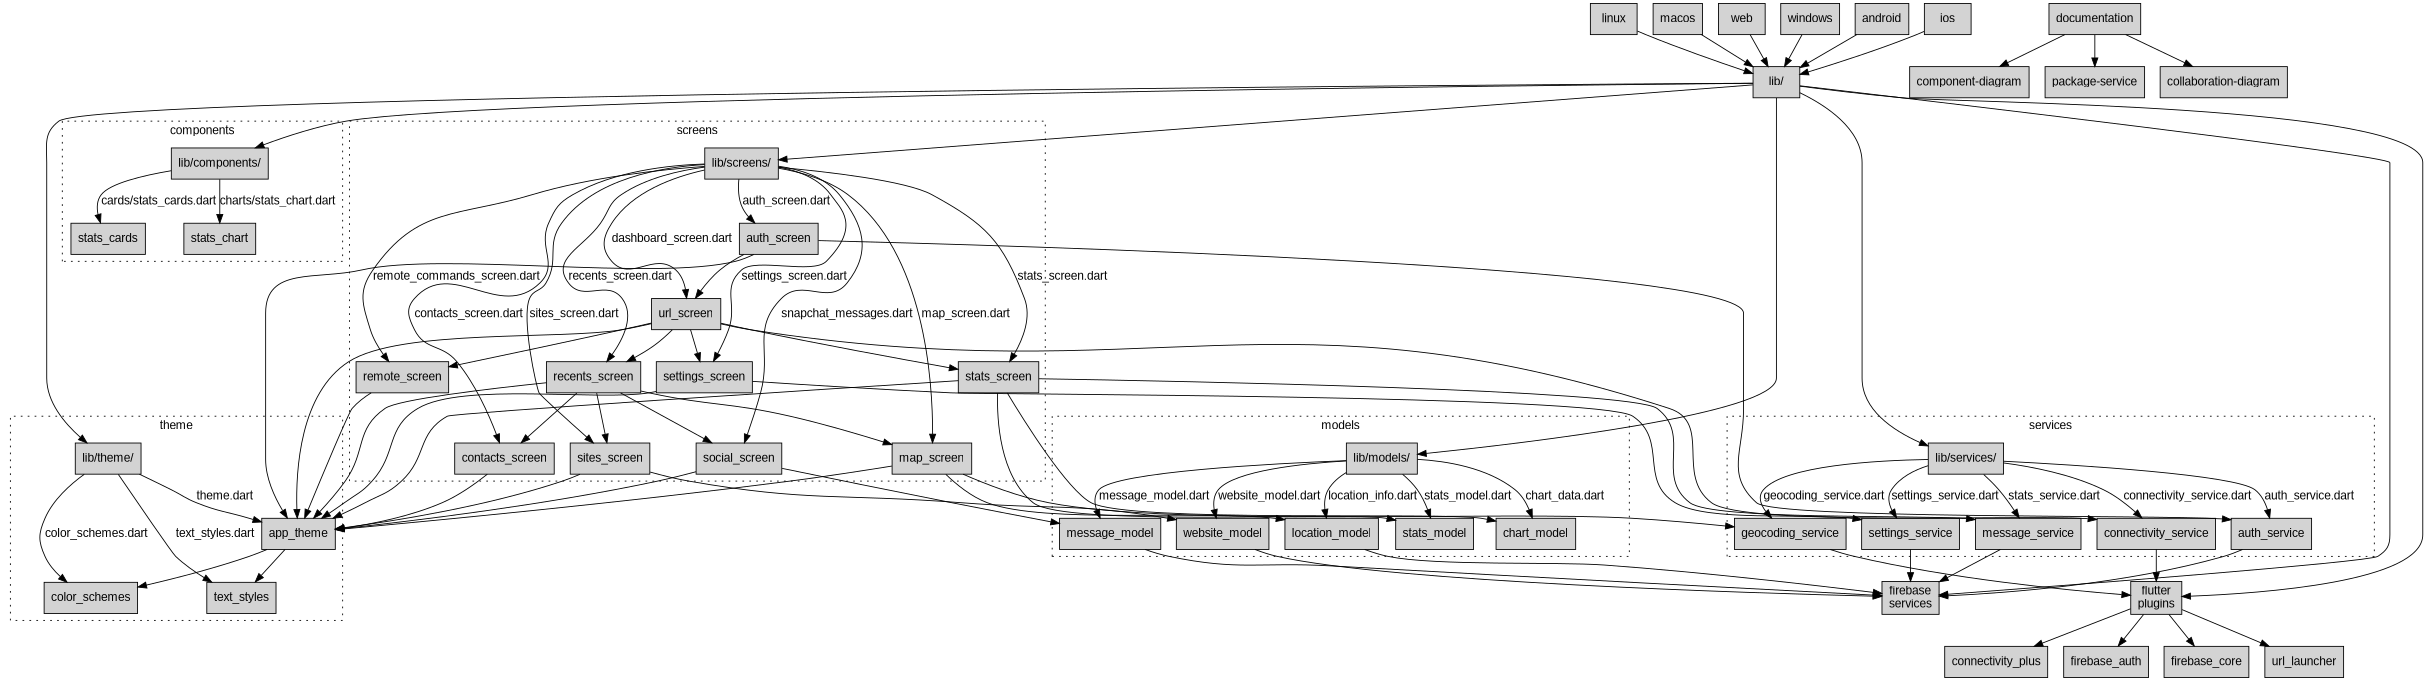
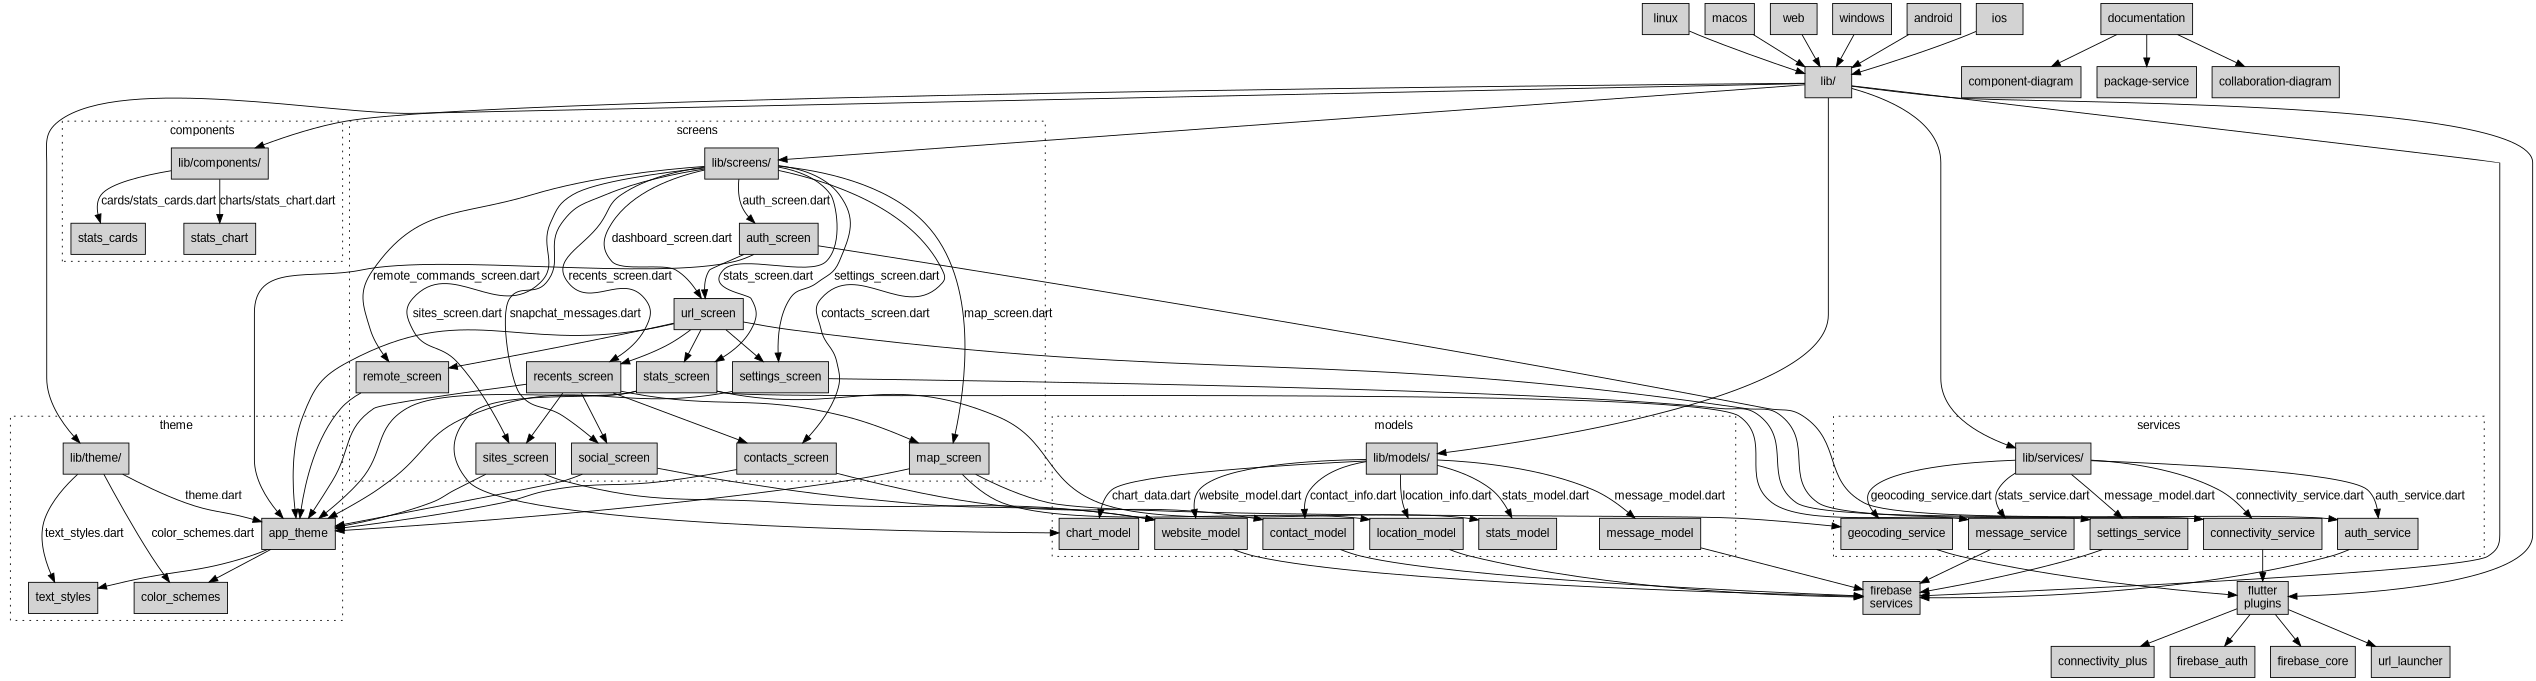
(903, 493) -> (889, 501)
(1945, 496) -> (2160, 496)
none -> (1308, 534)
